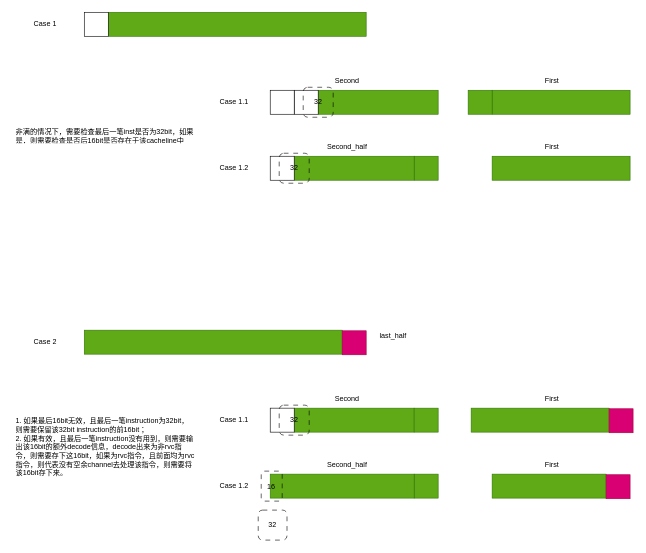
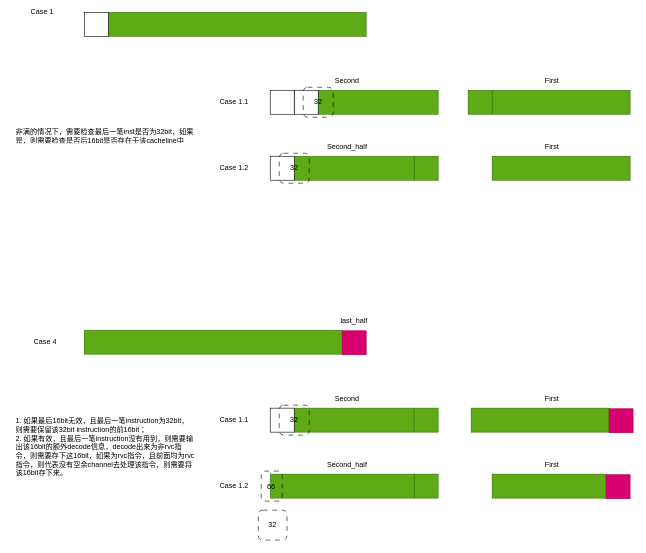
(48, 24) -> (45, 12)
(393, 336) -> (354, 321)
(45, 342) -> (45, 342)
(272, 487) -> (272, 487)
